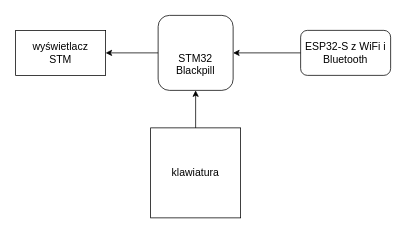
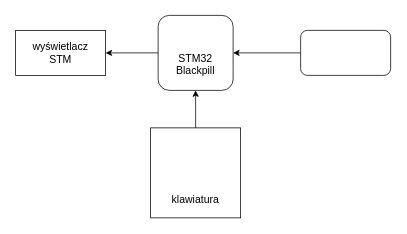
(345, 53) -> none
(195, 173) -> (195, 199)
